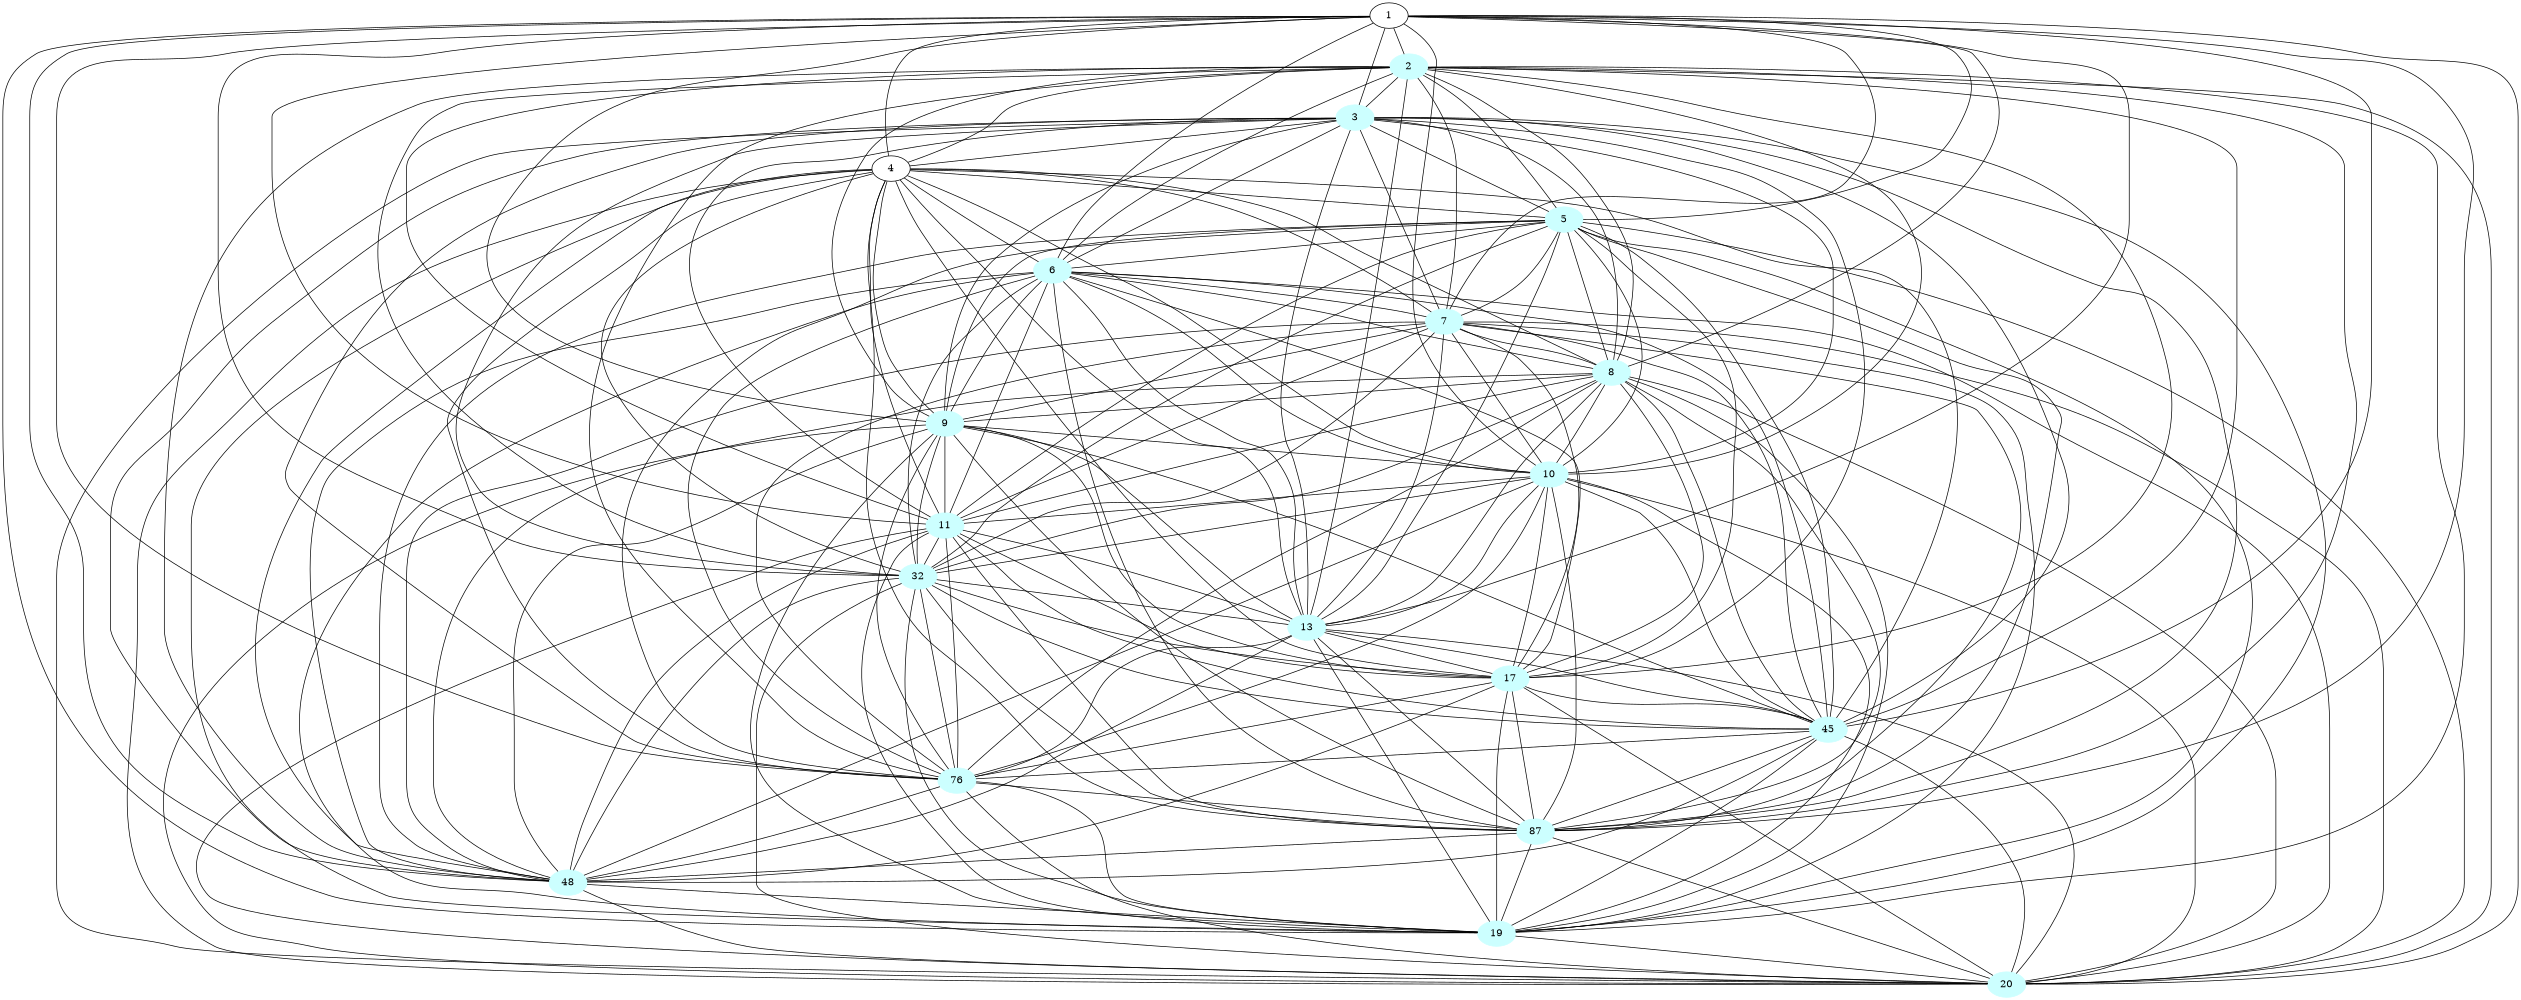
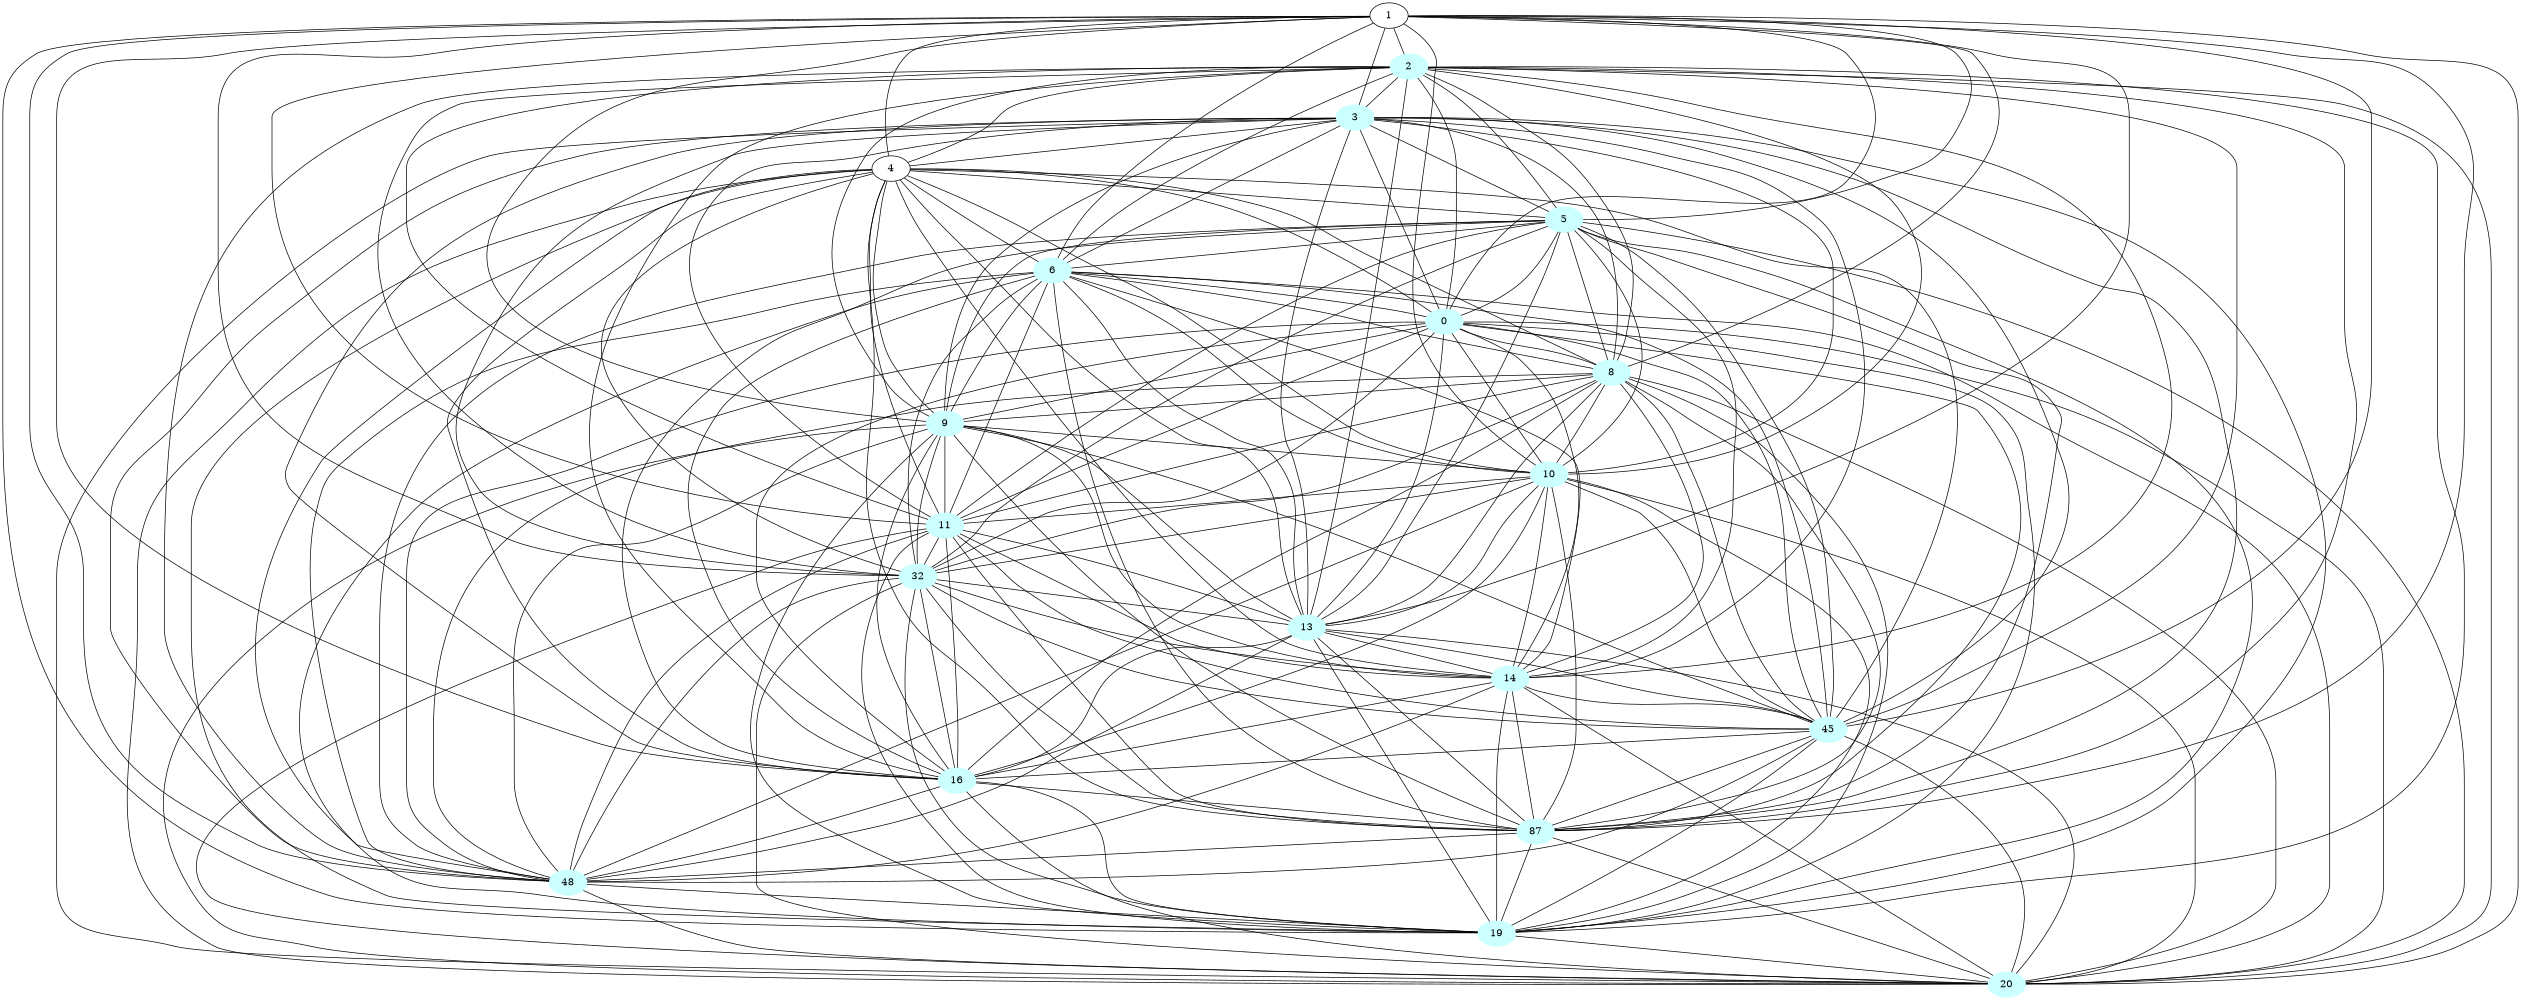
(1444, 322) -> (1444, 322)
(1510, 679) -> (1510, 679)
(957, 781) -> (957, 781)
